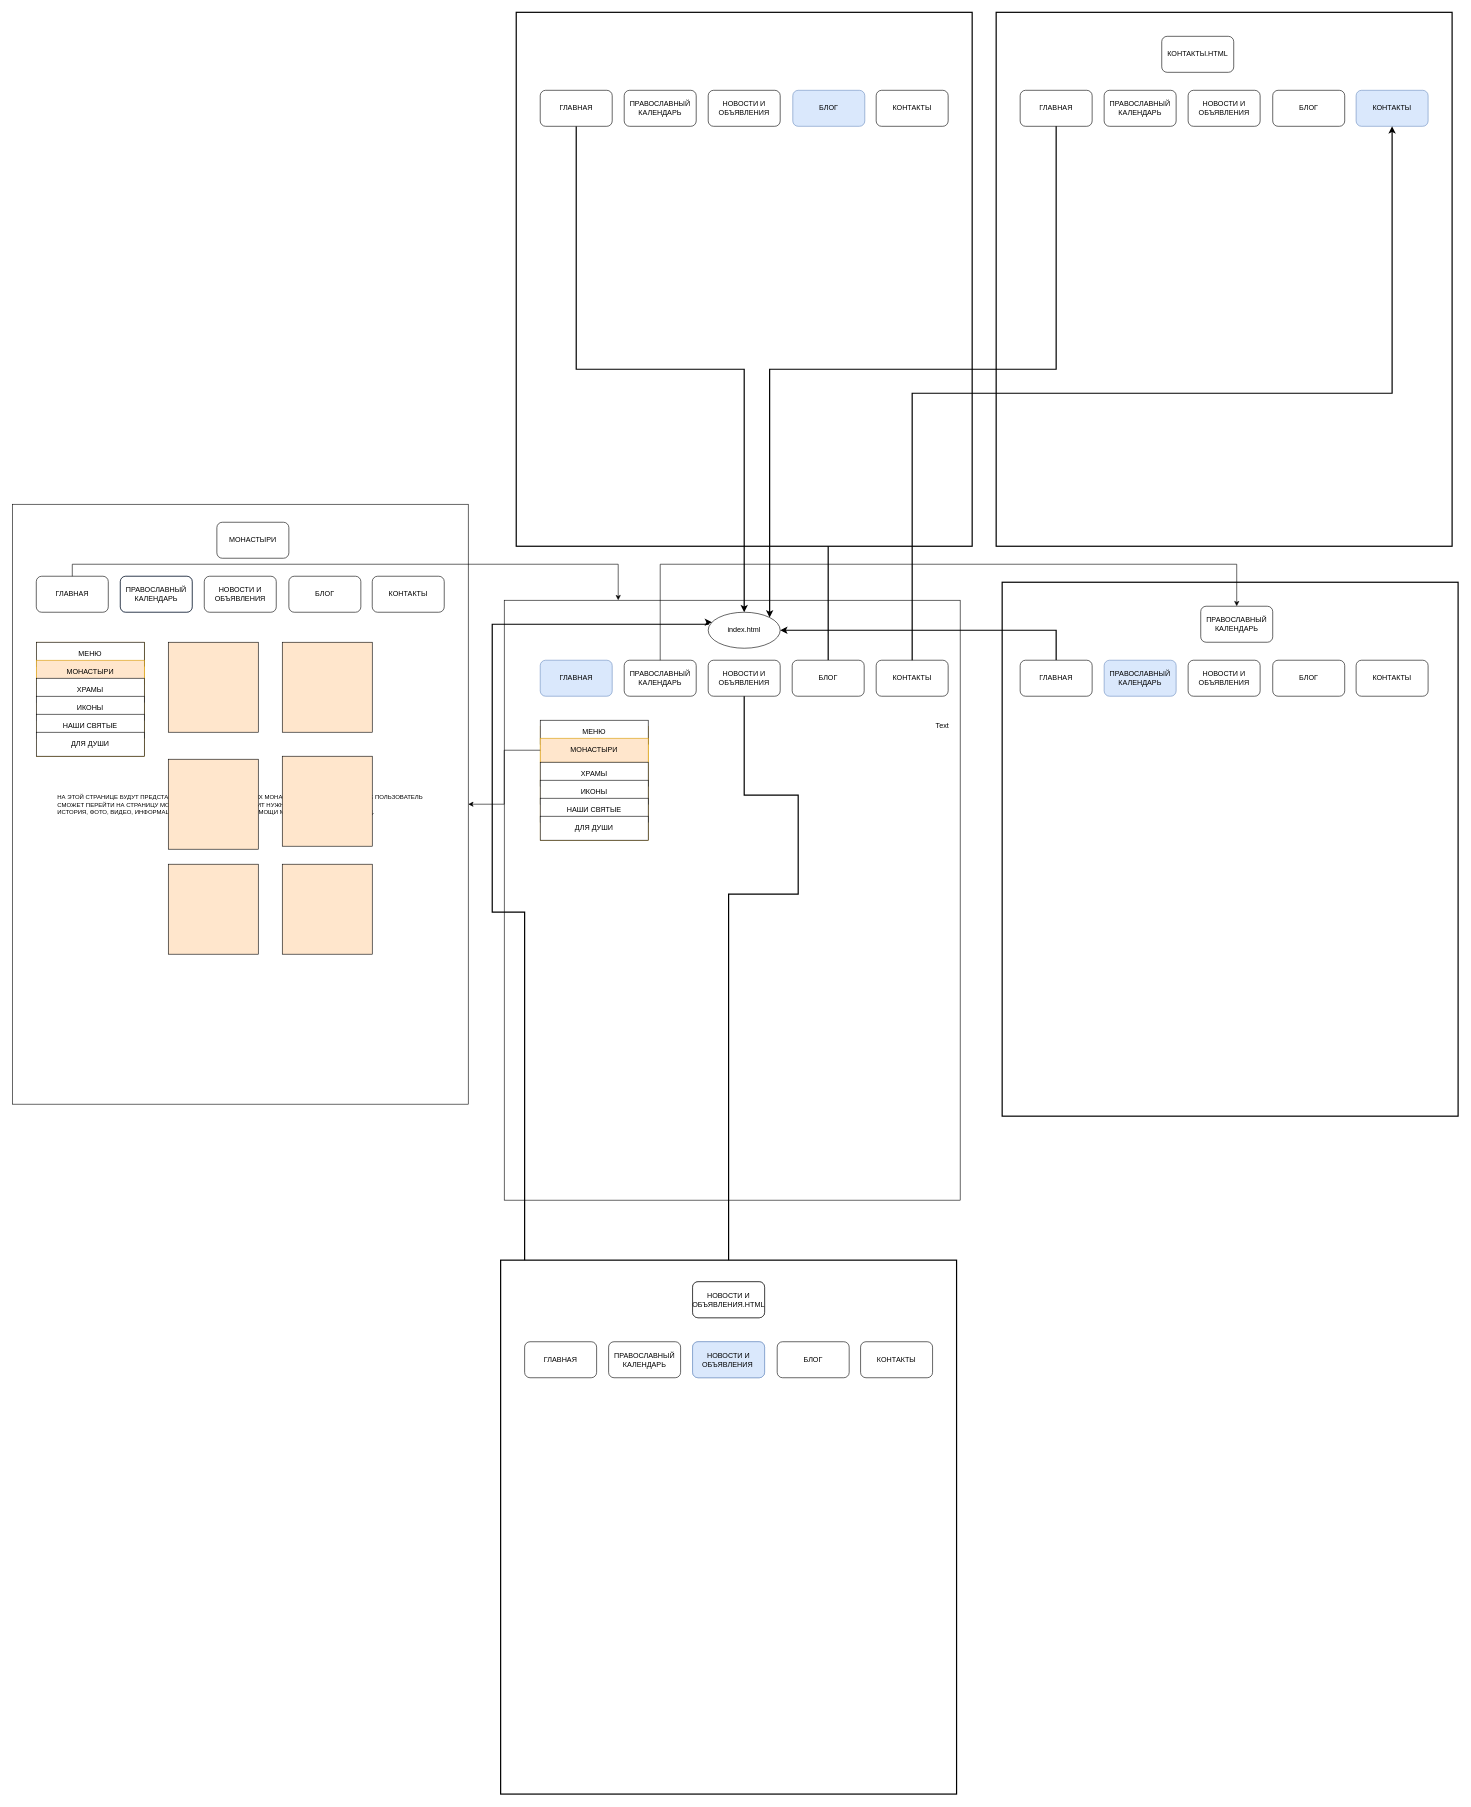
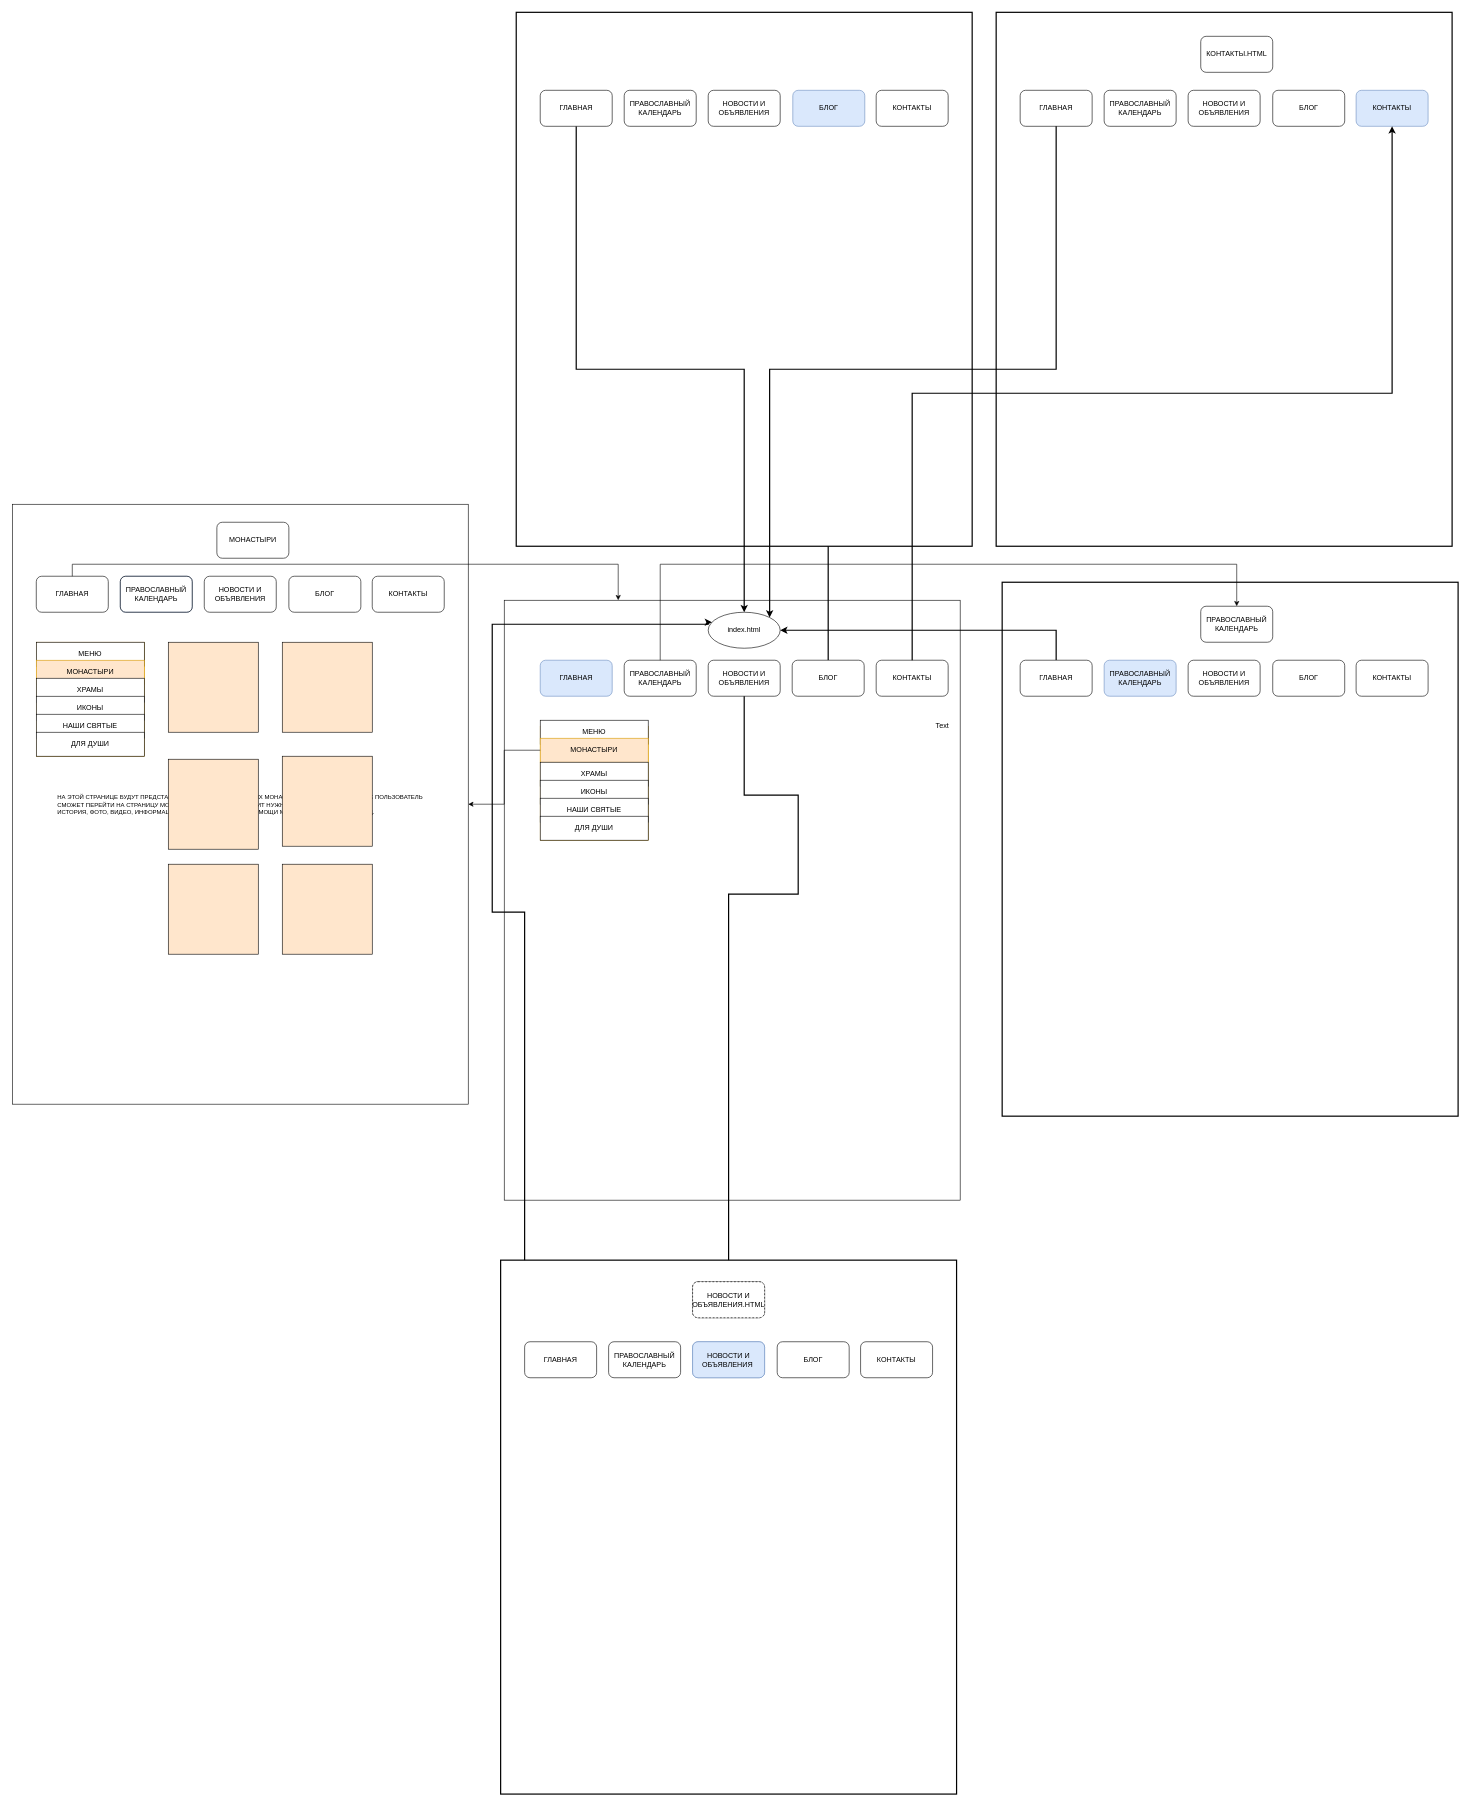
(1198, 54) -> (1237, 54)
(729, 1300) -> (729, 1300)
